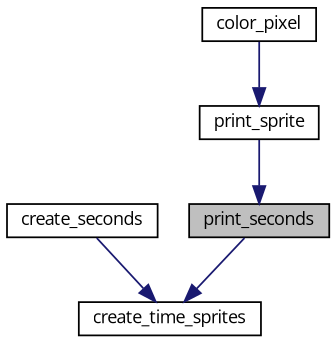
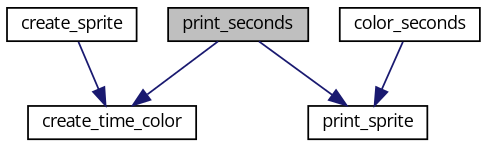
(259, 25) -> (410, 25)
(259, 163) -> (296, 68)
(82, 221) -> (72, 25)
(170, 319) -> (112, 123)
